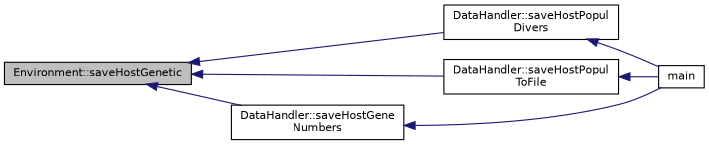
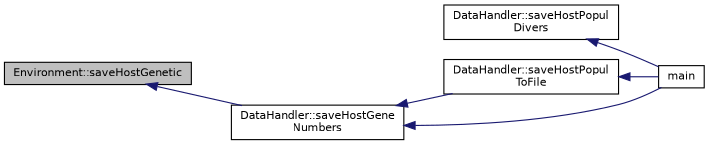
(322, 47) -> none
(323, 75) -> (430, 98)
